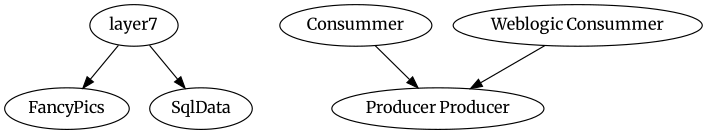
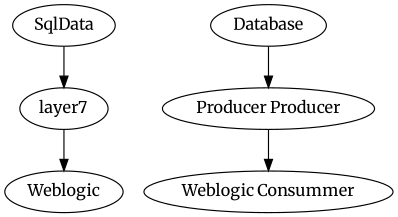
(356, 25) -> (268, 25)
(164, 62) -> (64, 61)
(513, 64) -> (268, 145)
(67, 109) -> (64, 192)
